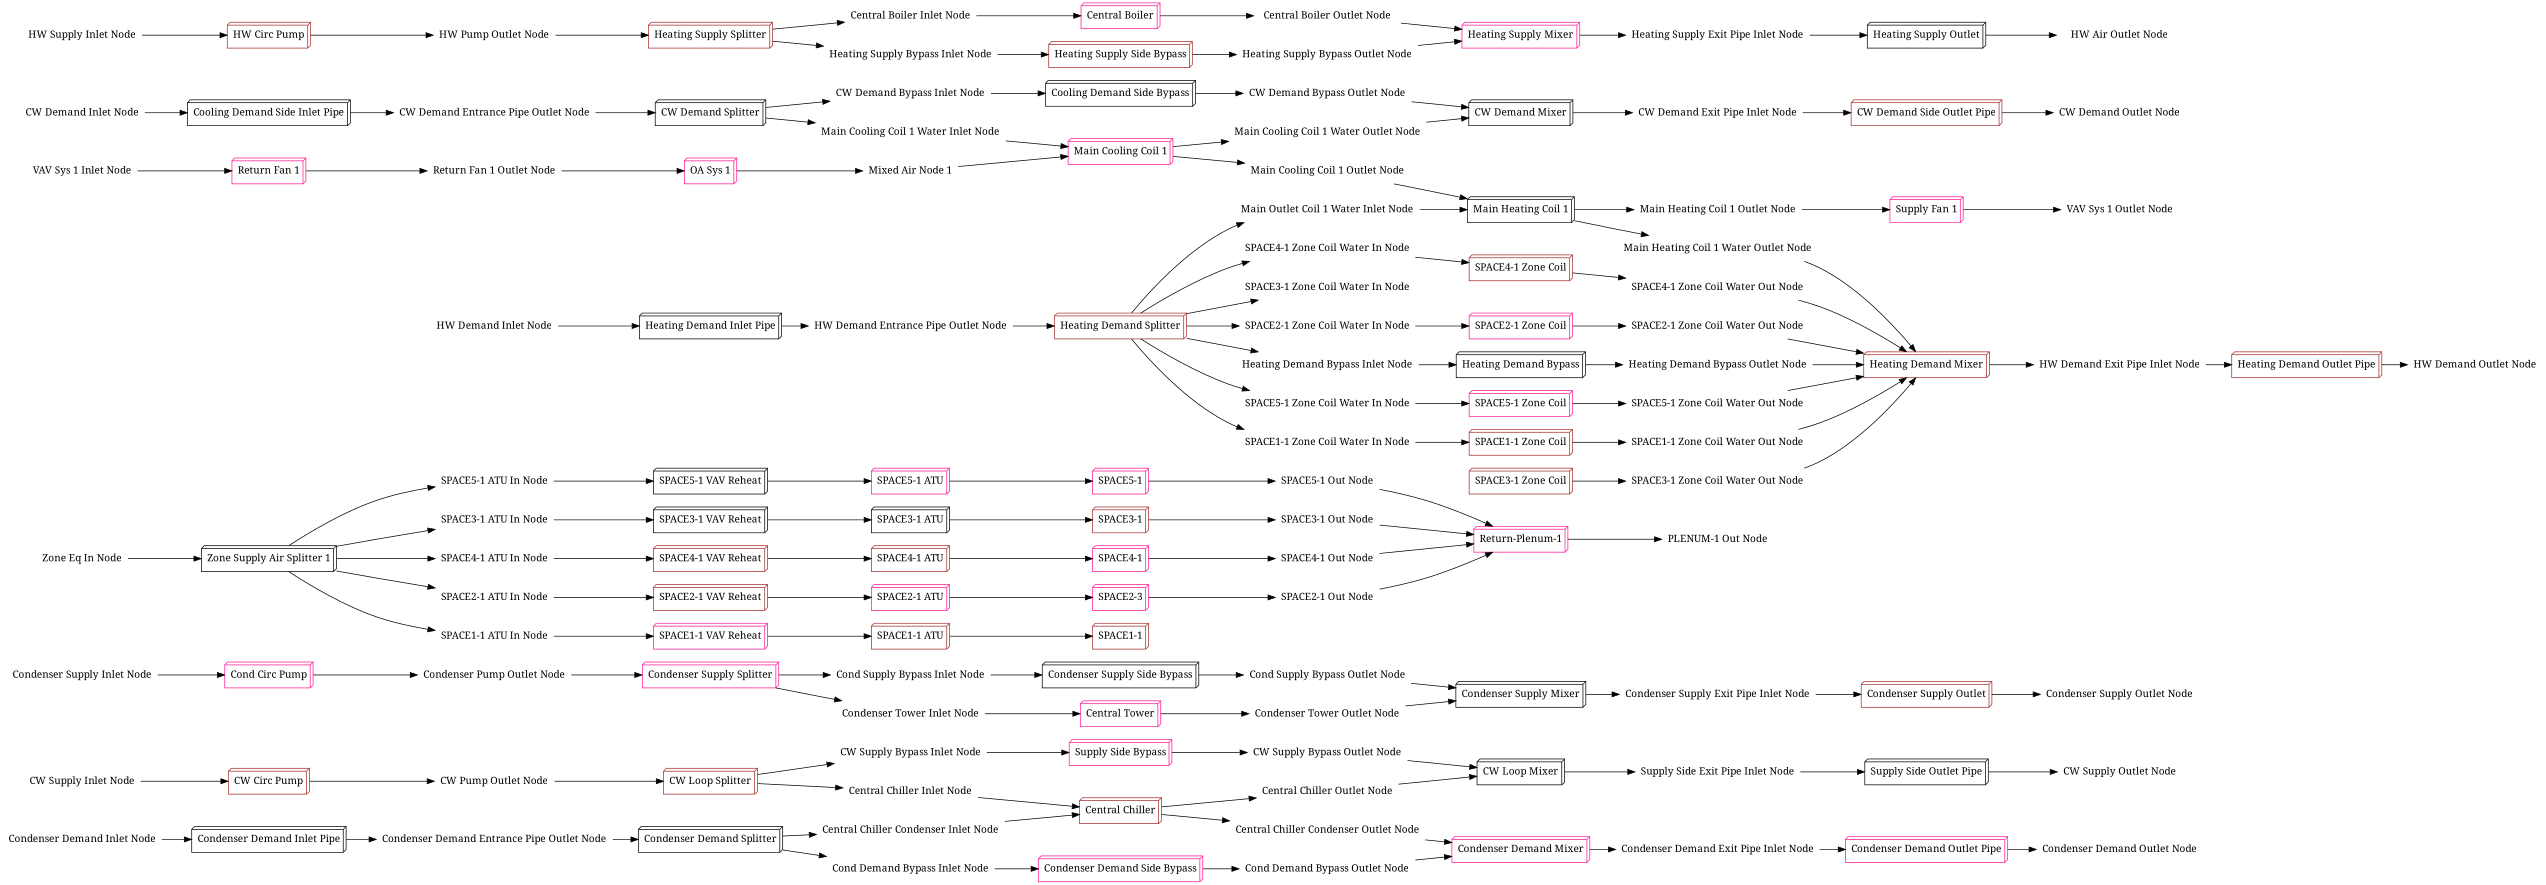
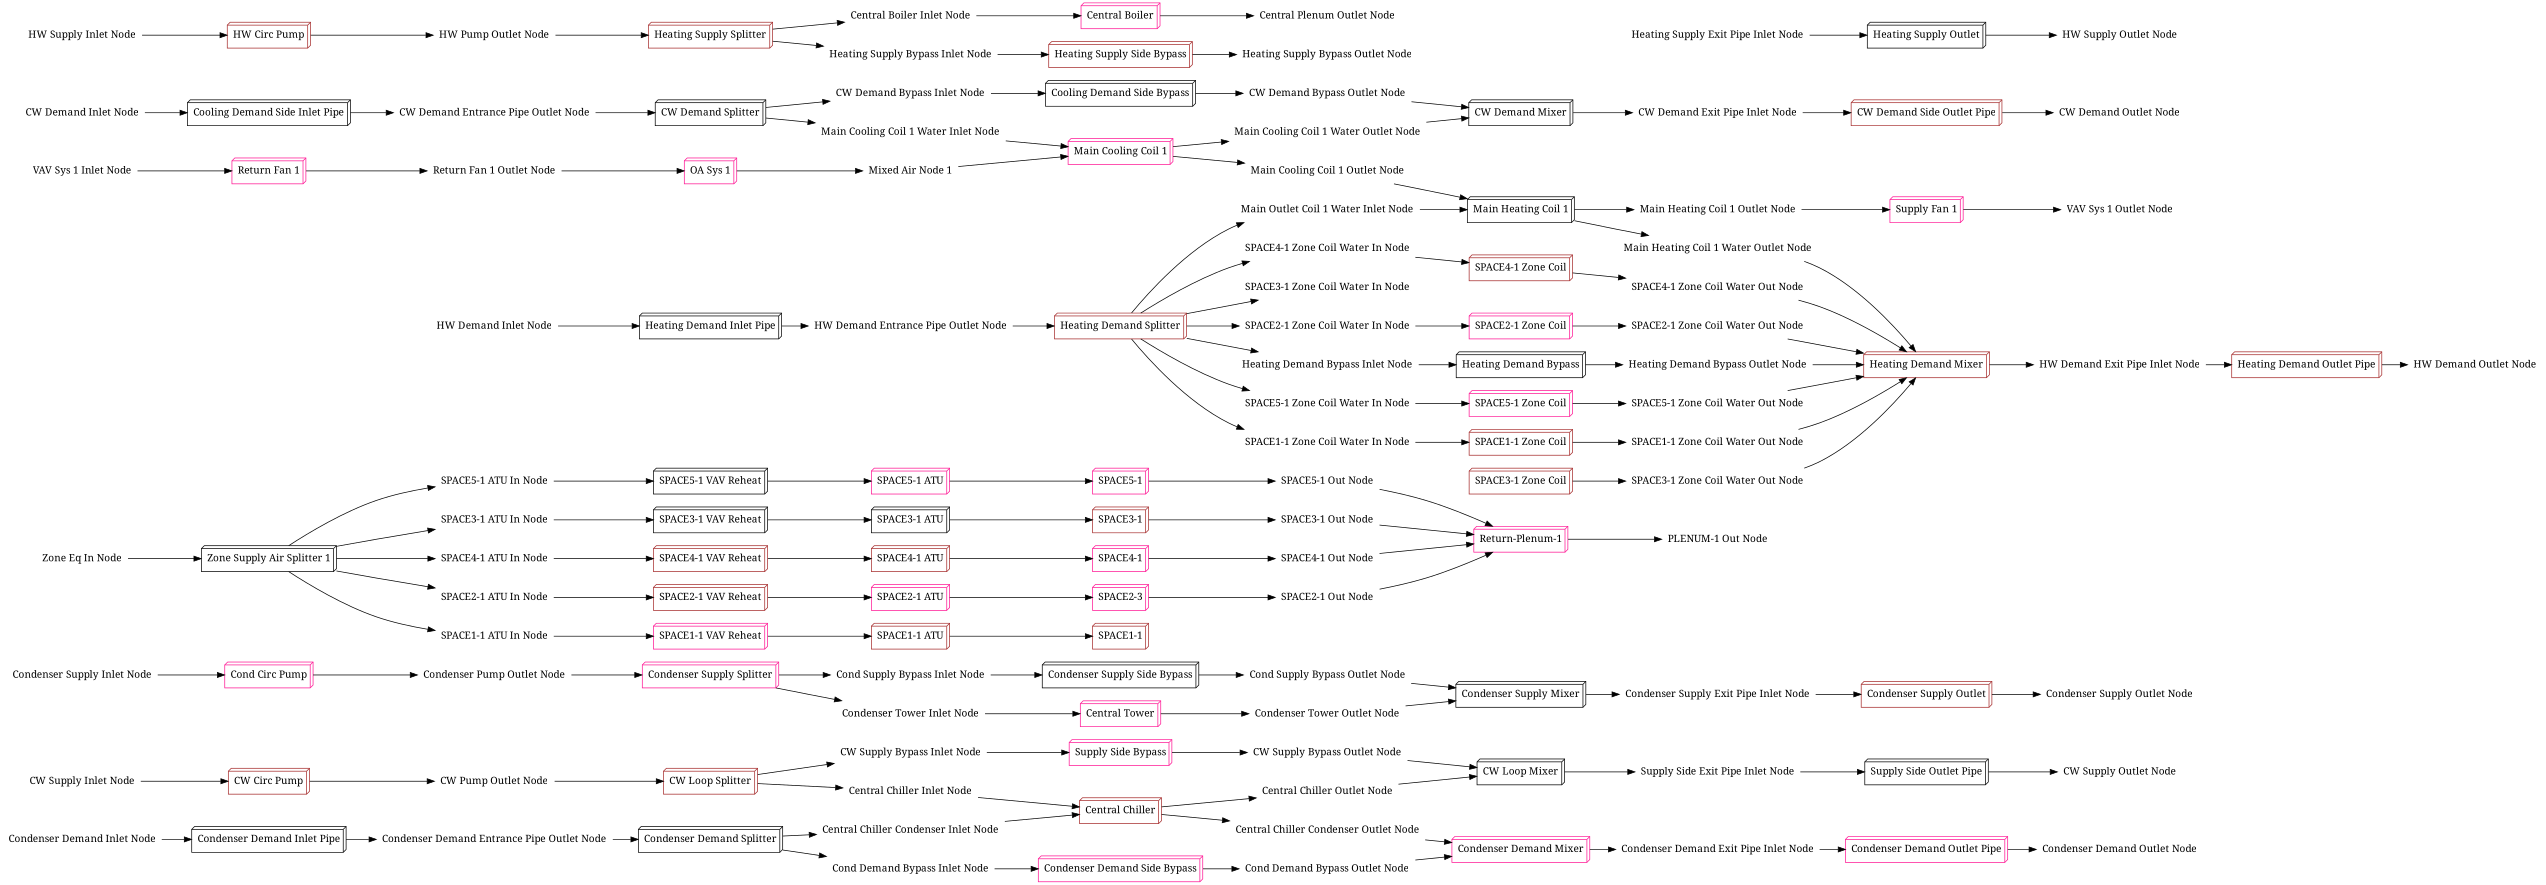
(1327, 16) -> (1327, 16)
(1521, 35) -> none
(2120, 35) -> (2120, 35)
